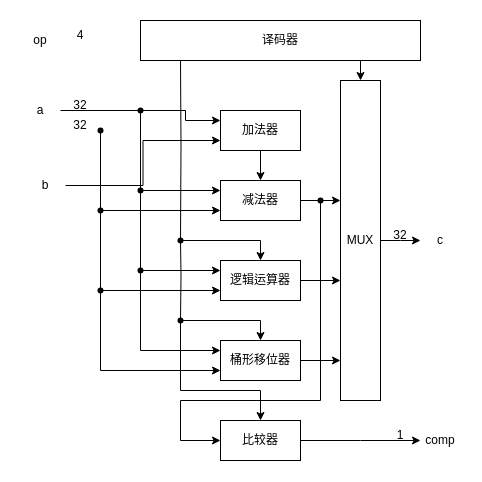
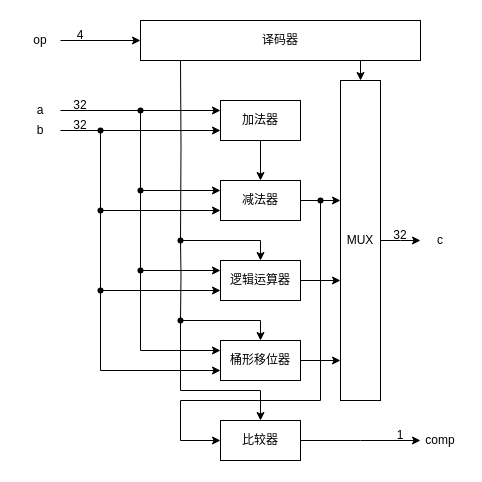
none -> (97, 41)
(261, 131) -> (261, 121)
(46, 186) -> (41, 131)
